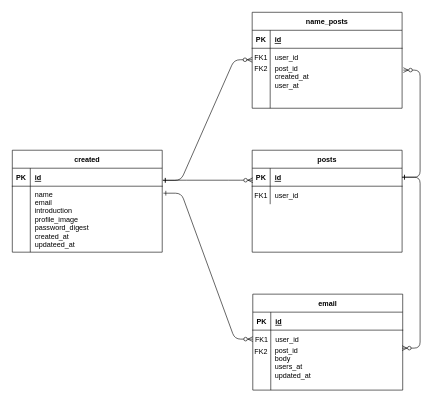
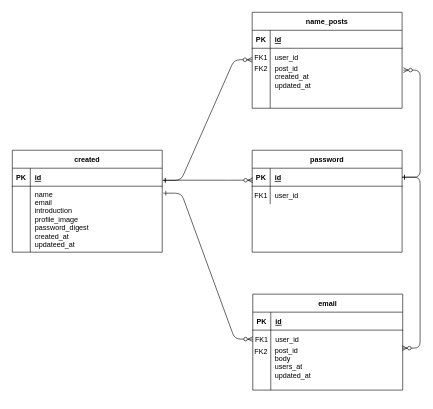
(288, 68) -> (288, 68)
(327, 160) -> (327, 160)
